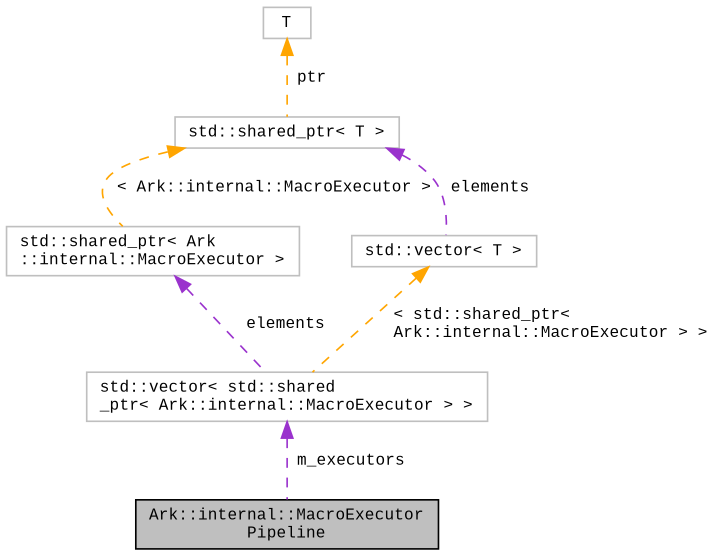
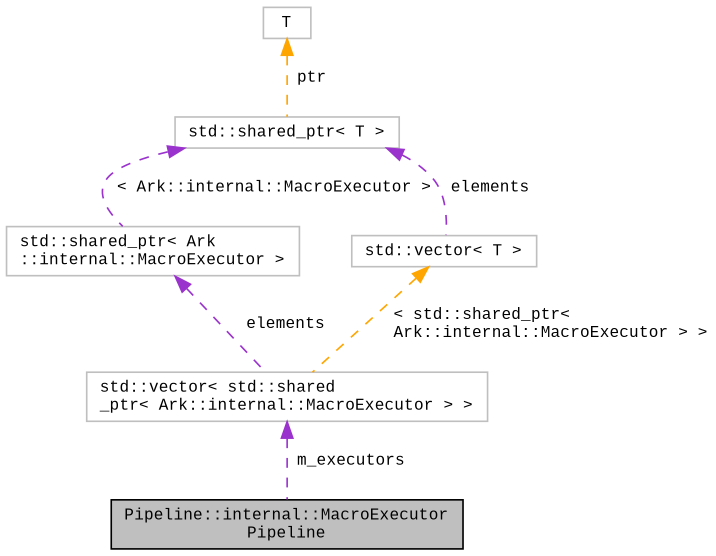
(111, 174) -> (111, 174)
(287, 524) -> (287, 524)
